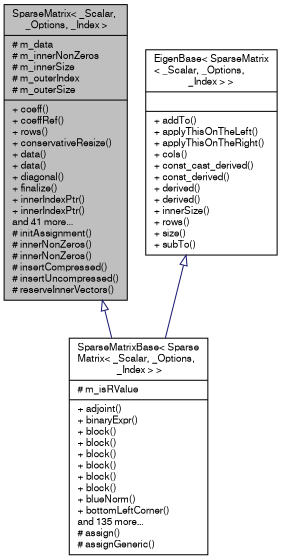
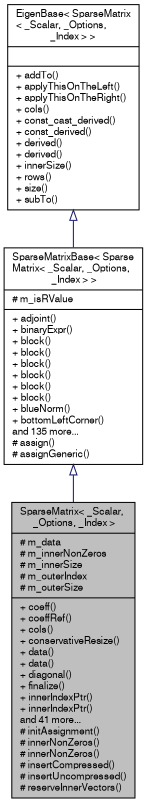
(30, 132) -> (37, 630)
(108, 324) -> (73, 489)
